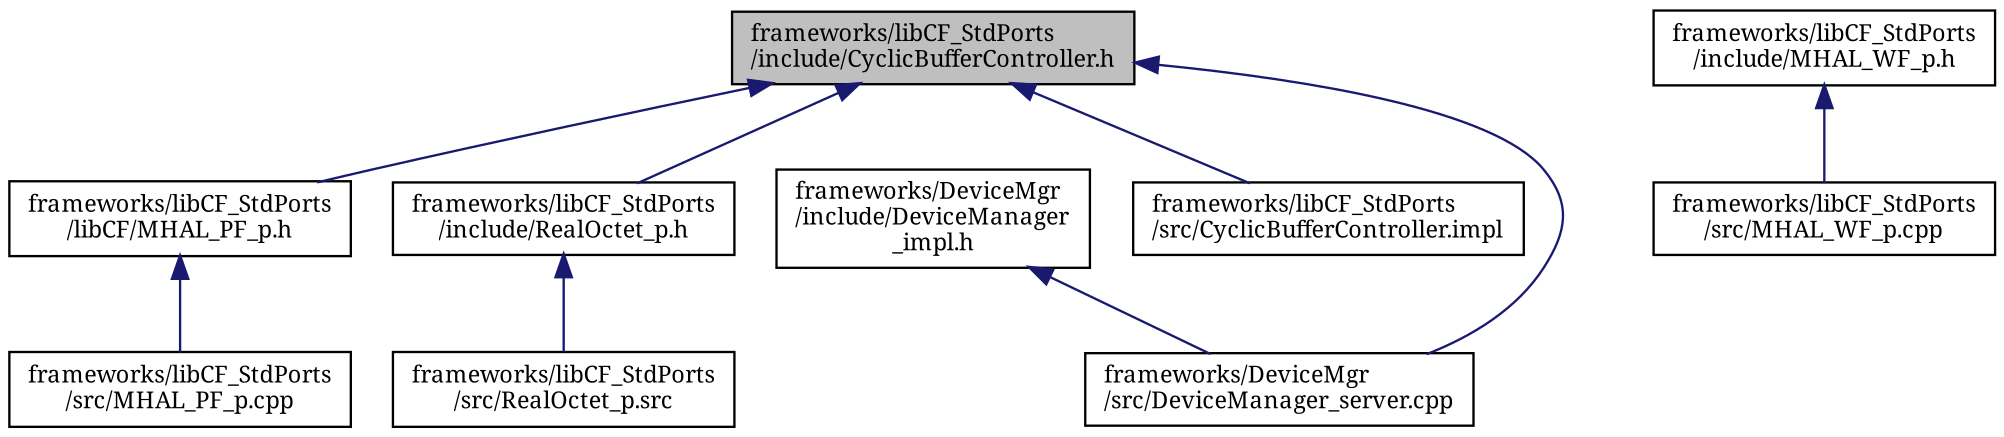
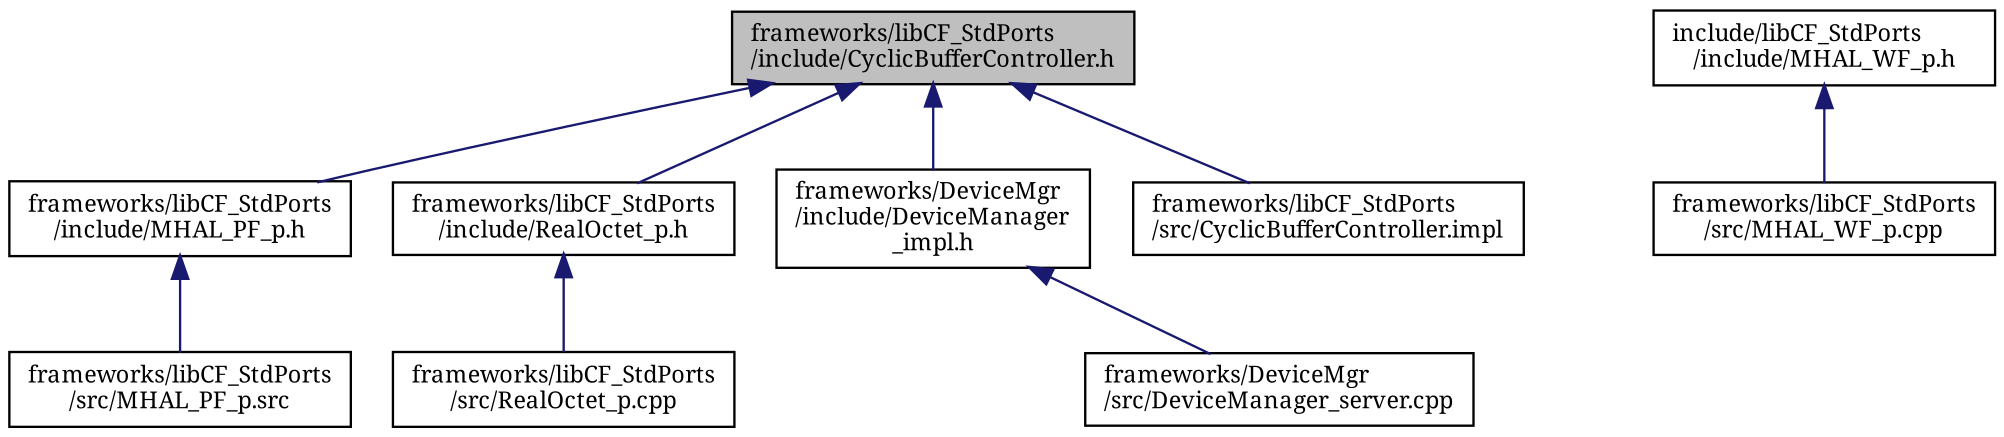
(1824, 48) -> (1824, 48)
(1481, 129) -> (933, 139)
(180, 219) -> (180, 219)
(180, 389) -> (180, 389)
(564, 389) -> (564, 389)
